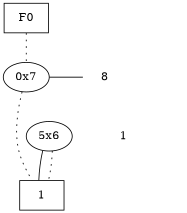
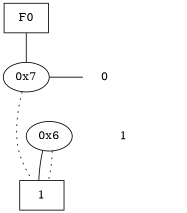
(26, 48) -> (26, 48)
(105, 77) -> (105, 77)
(49, 136) -> (49, 136)
